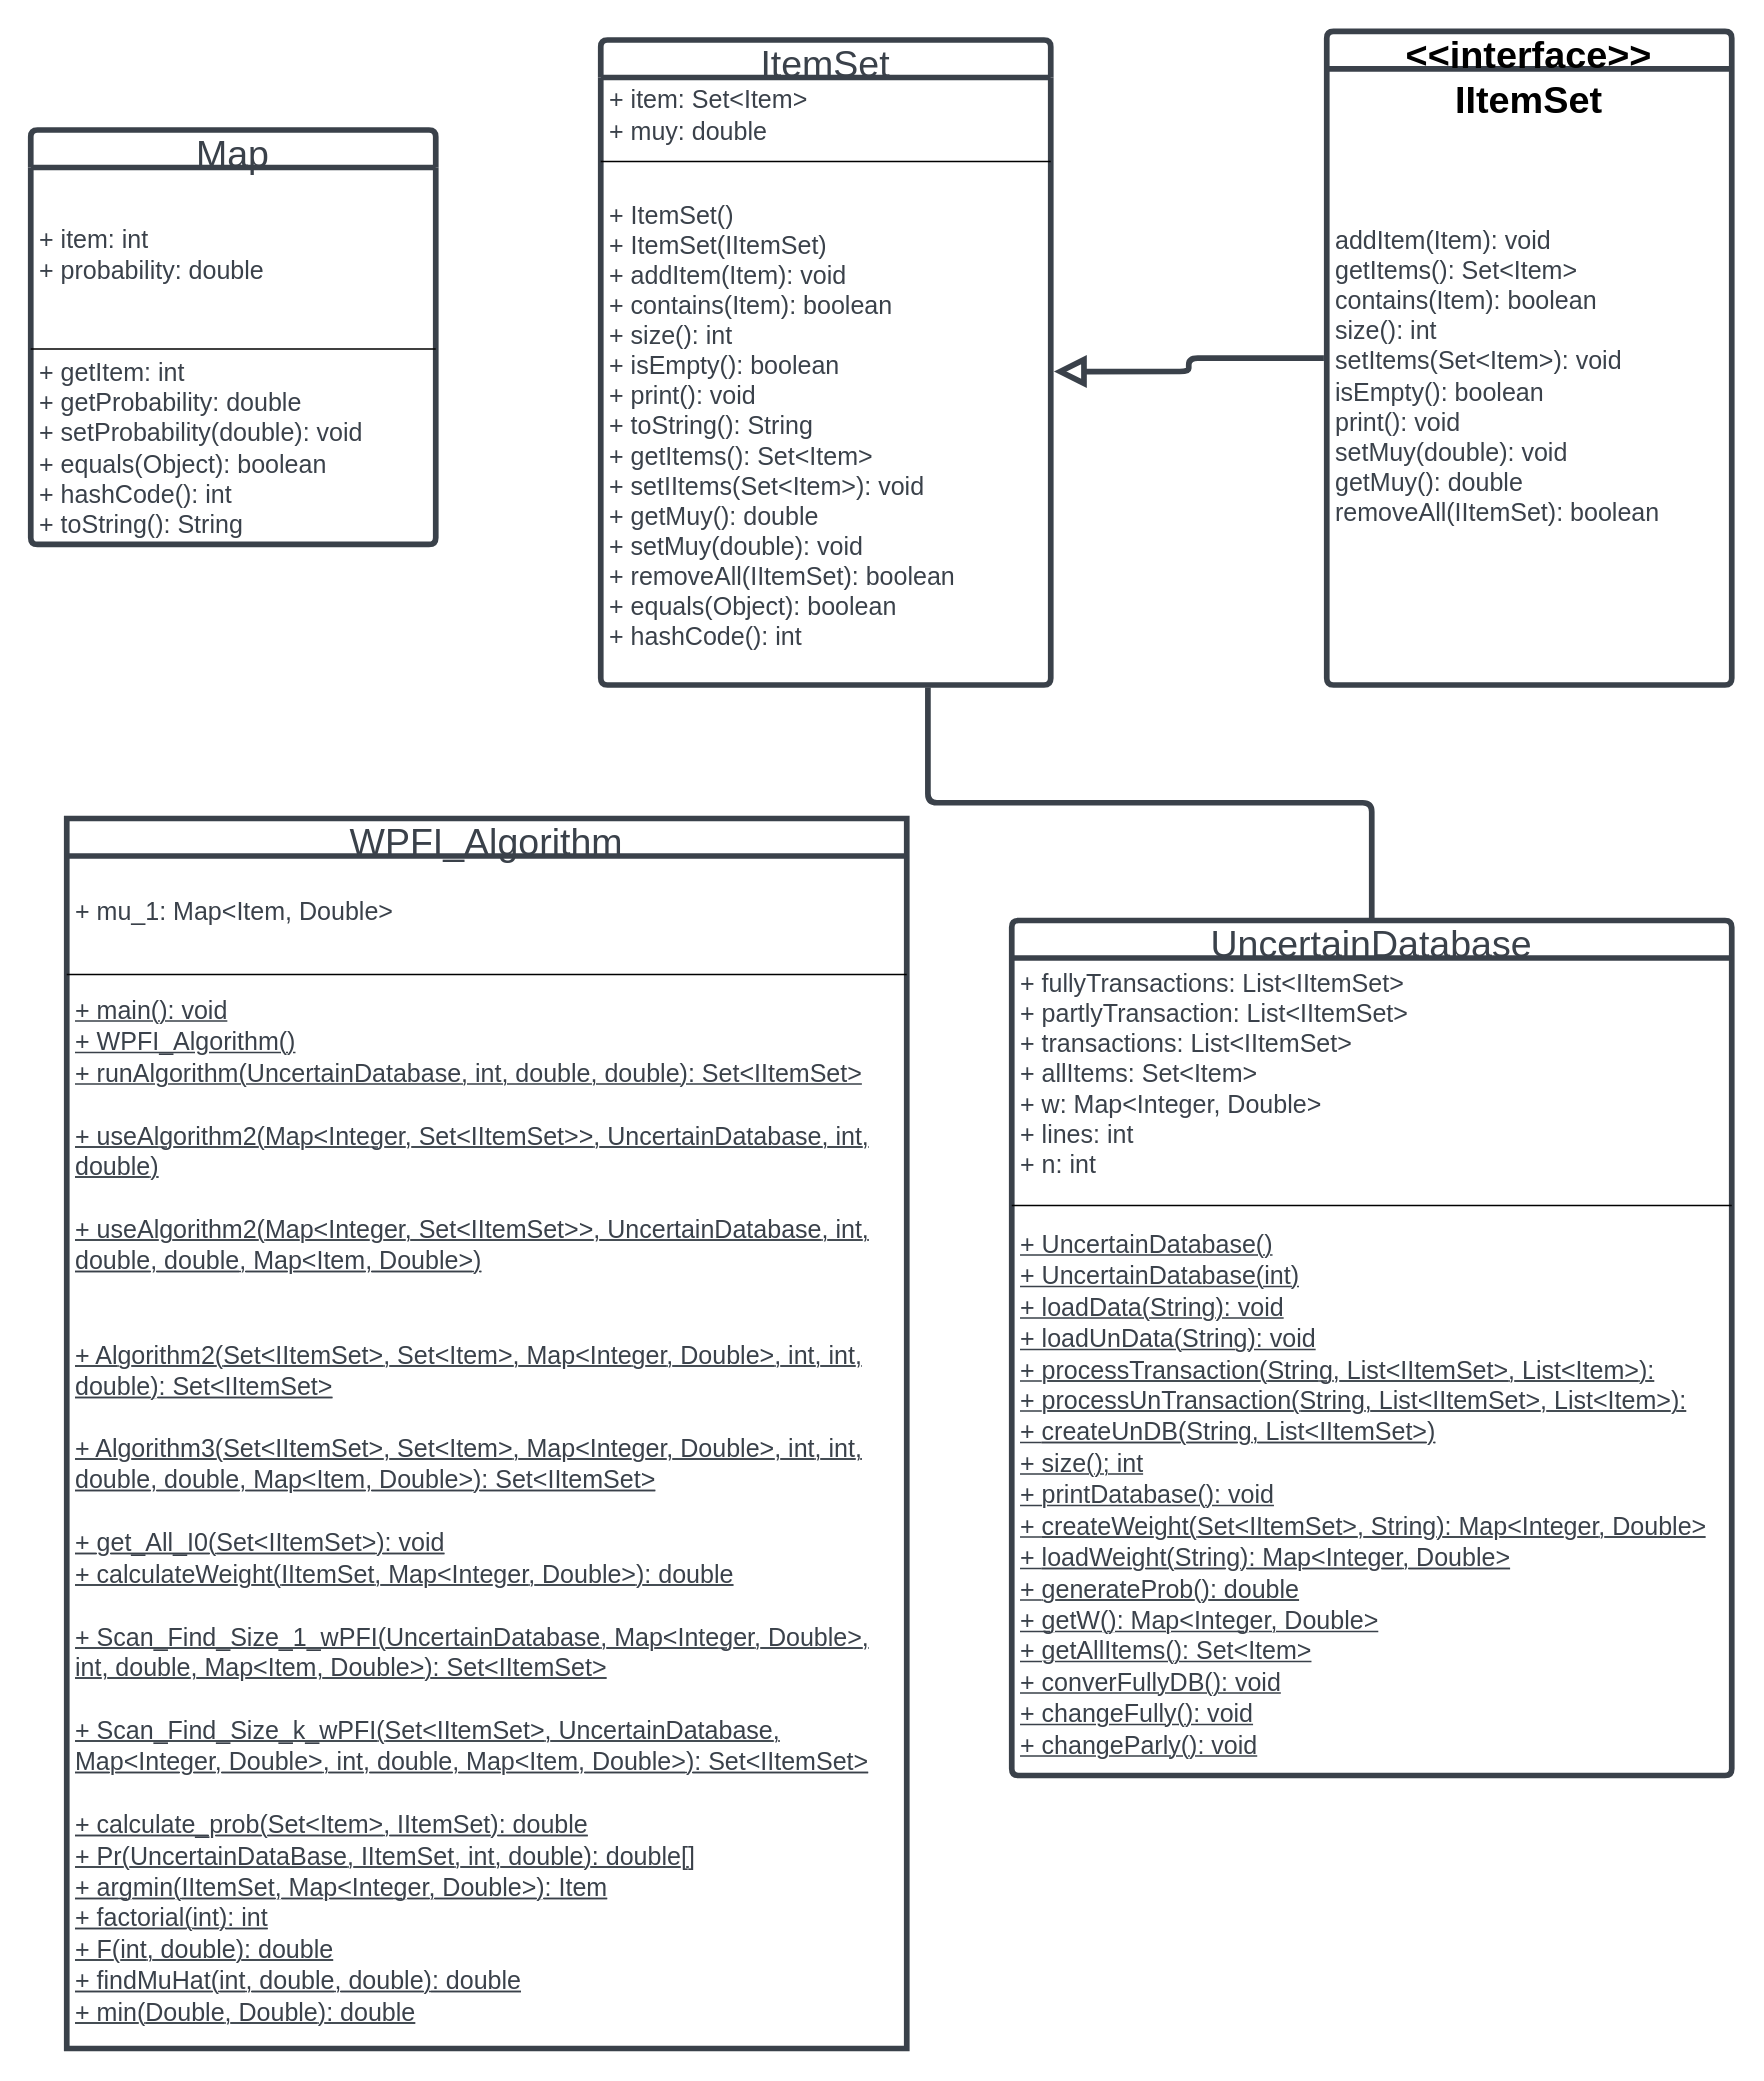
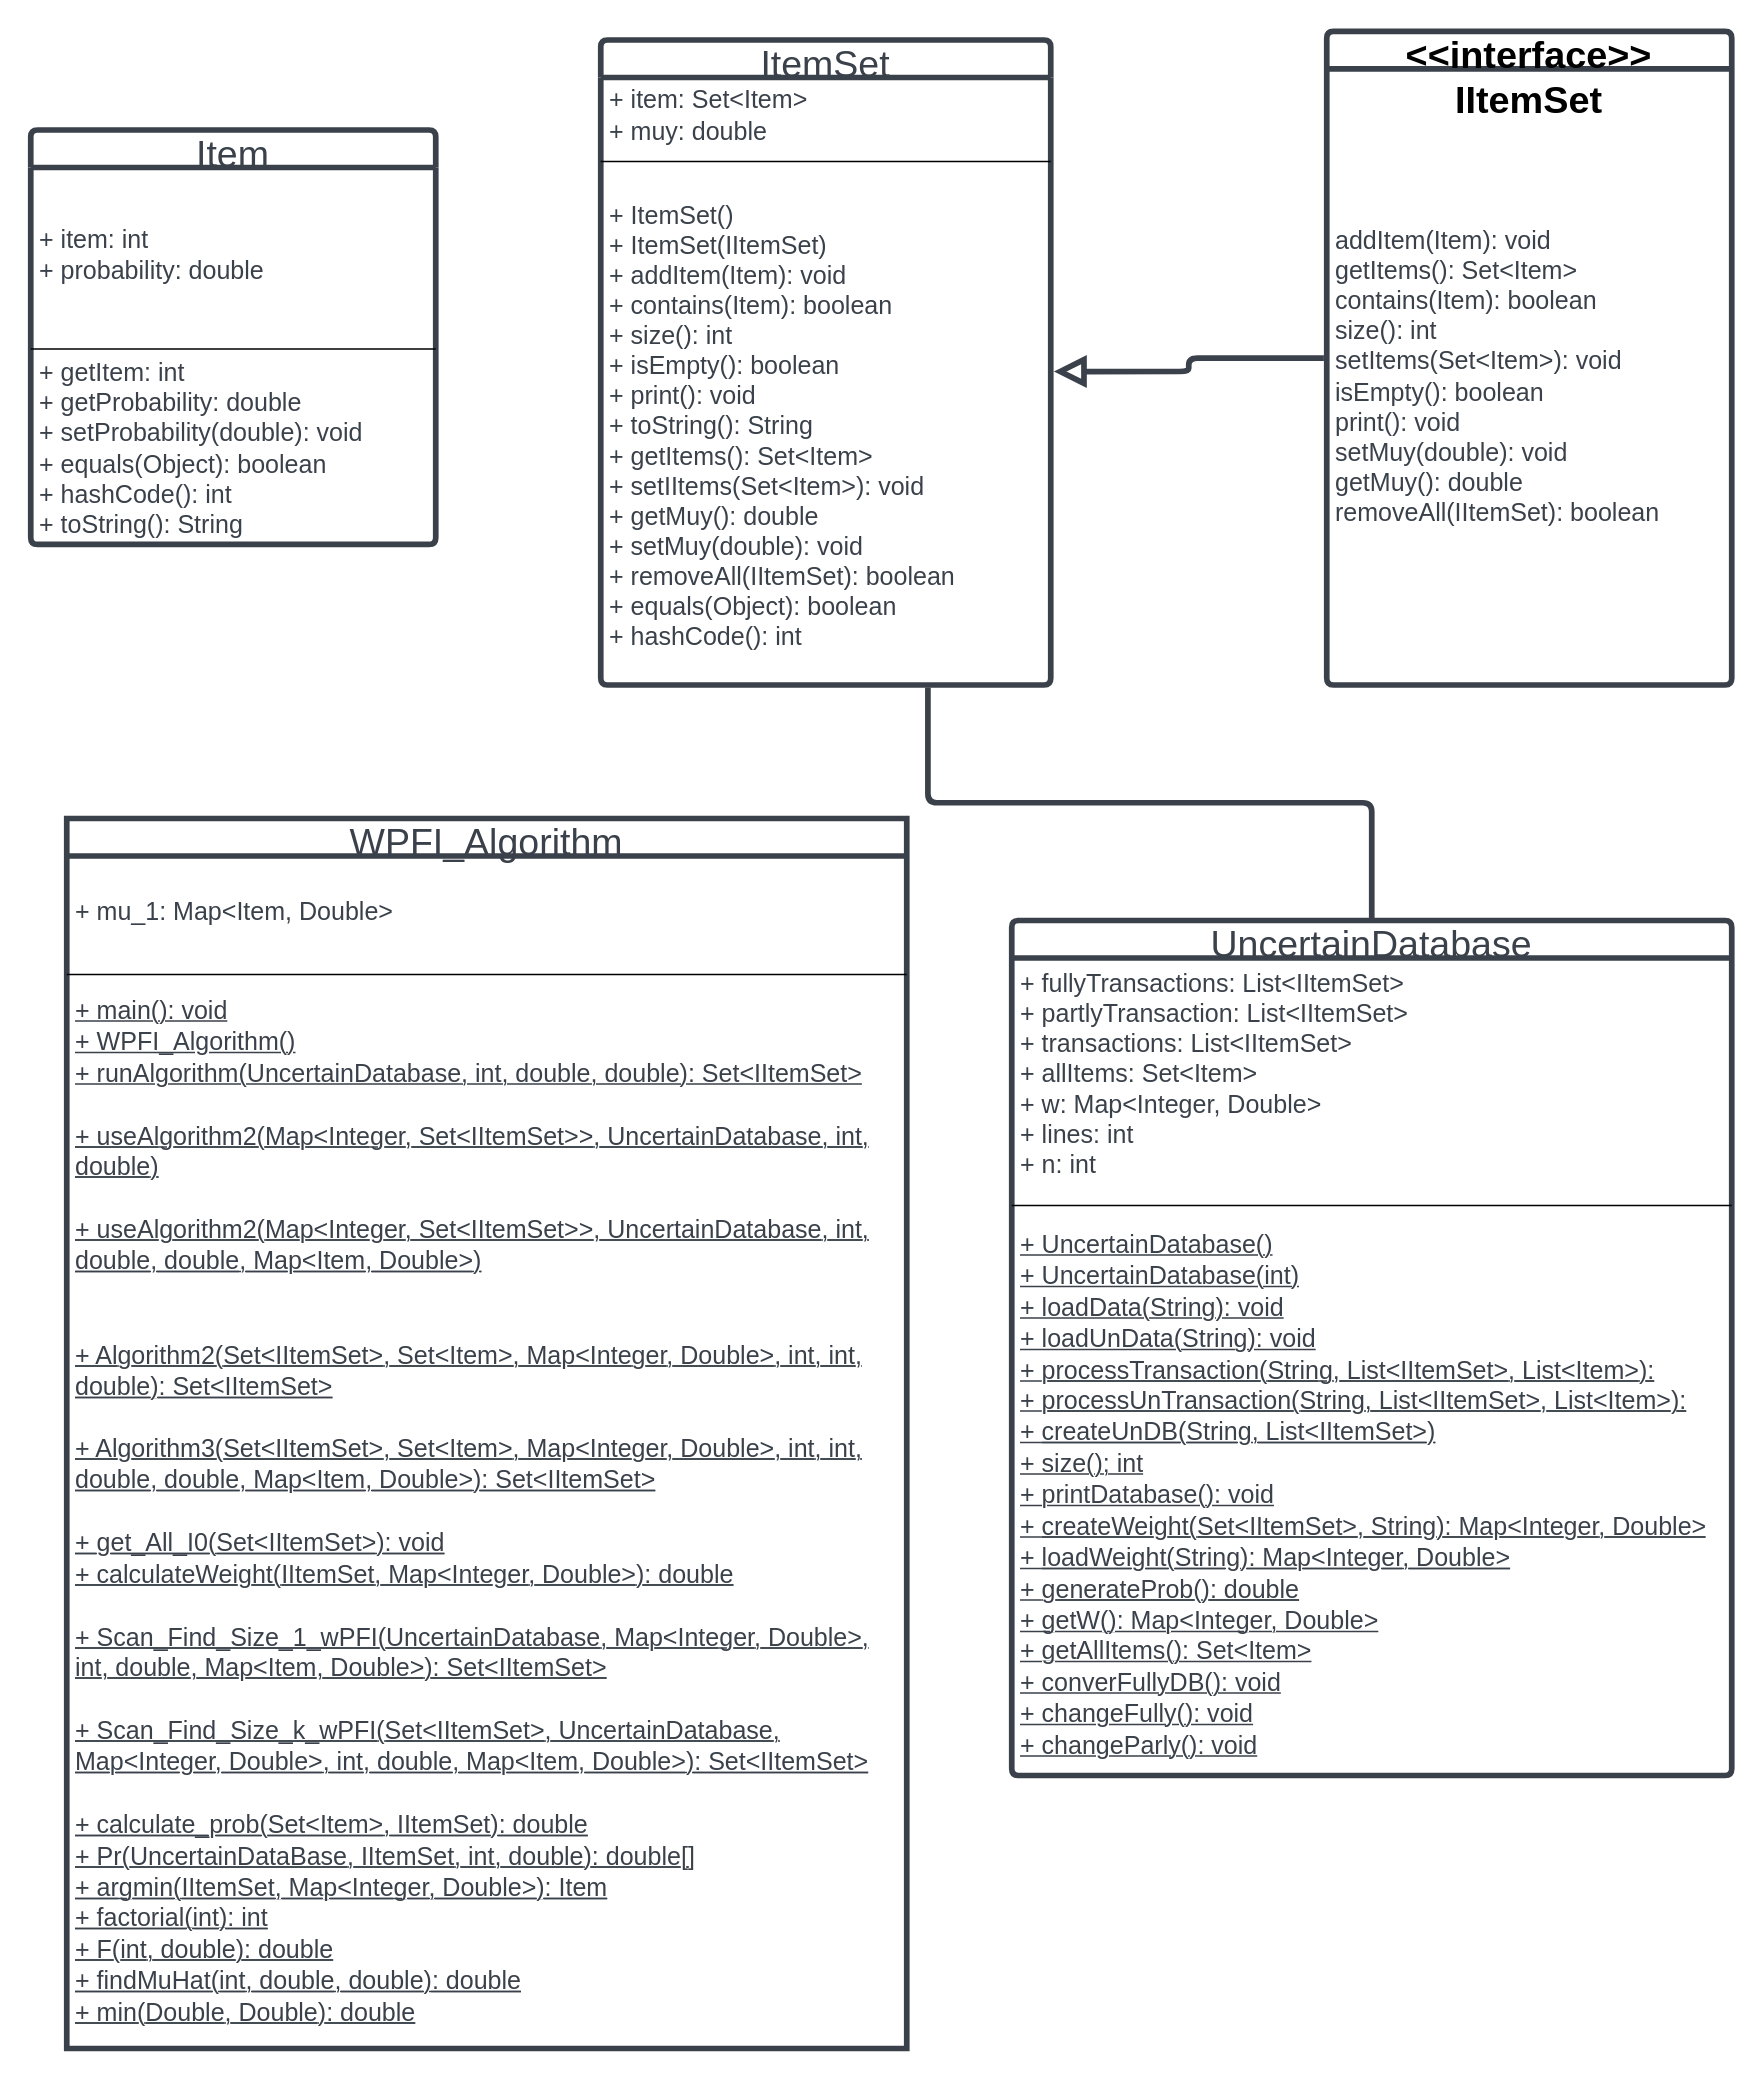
(233, 149) -> (233, 149)
